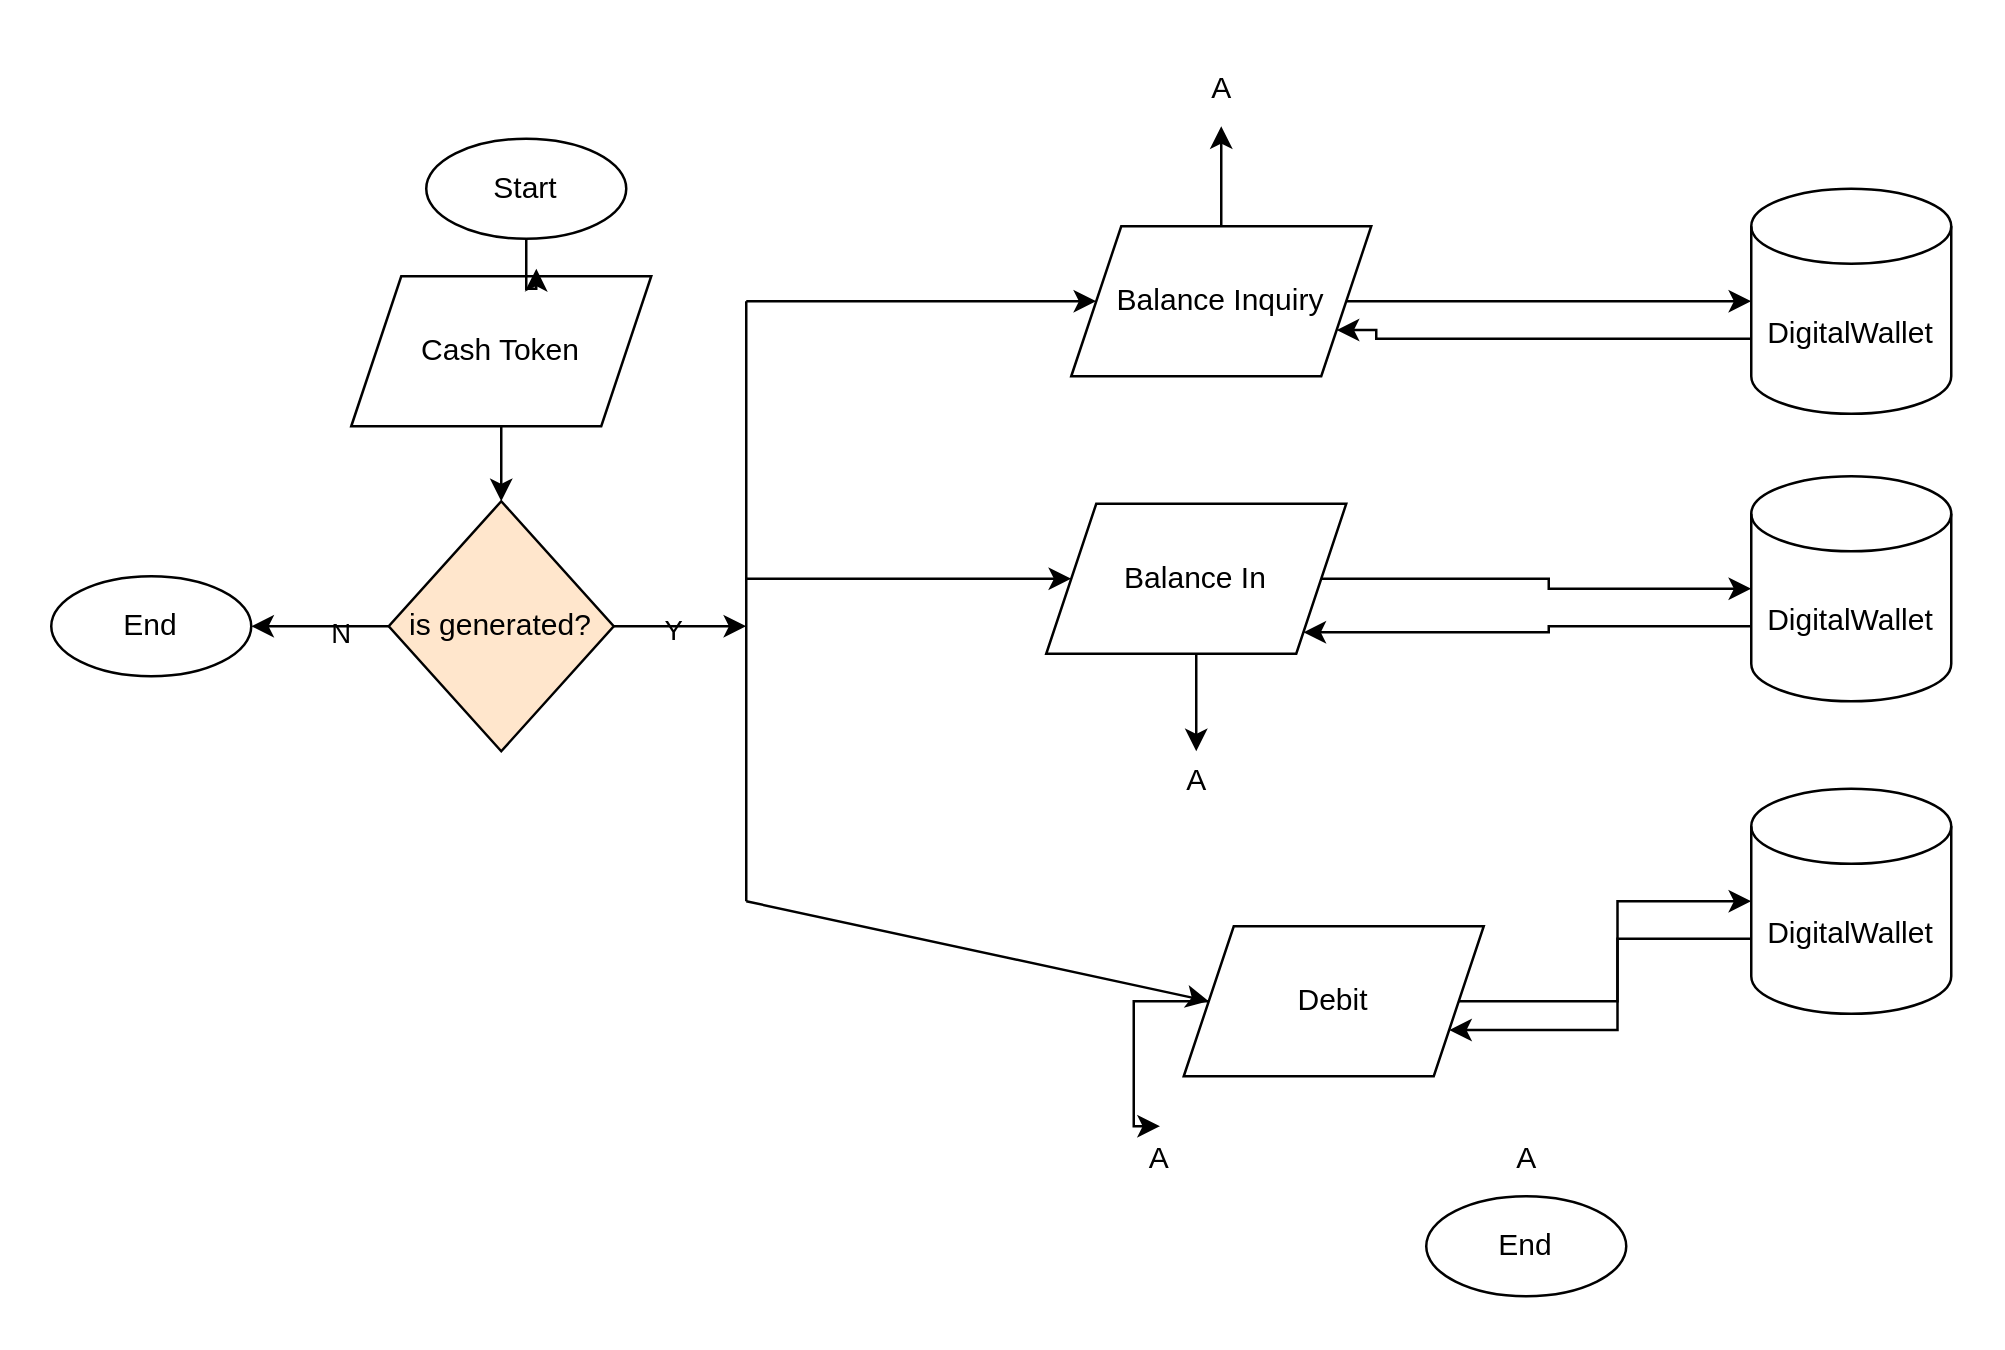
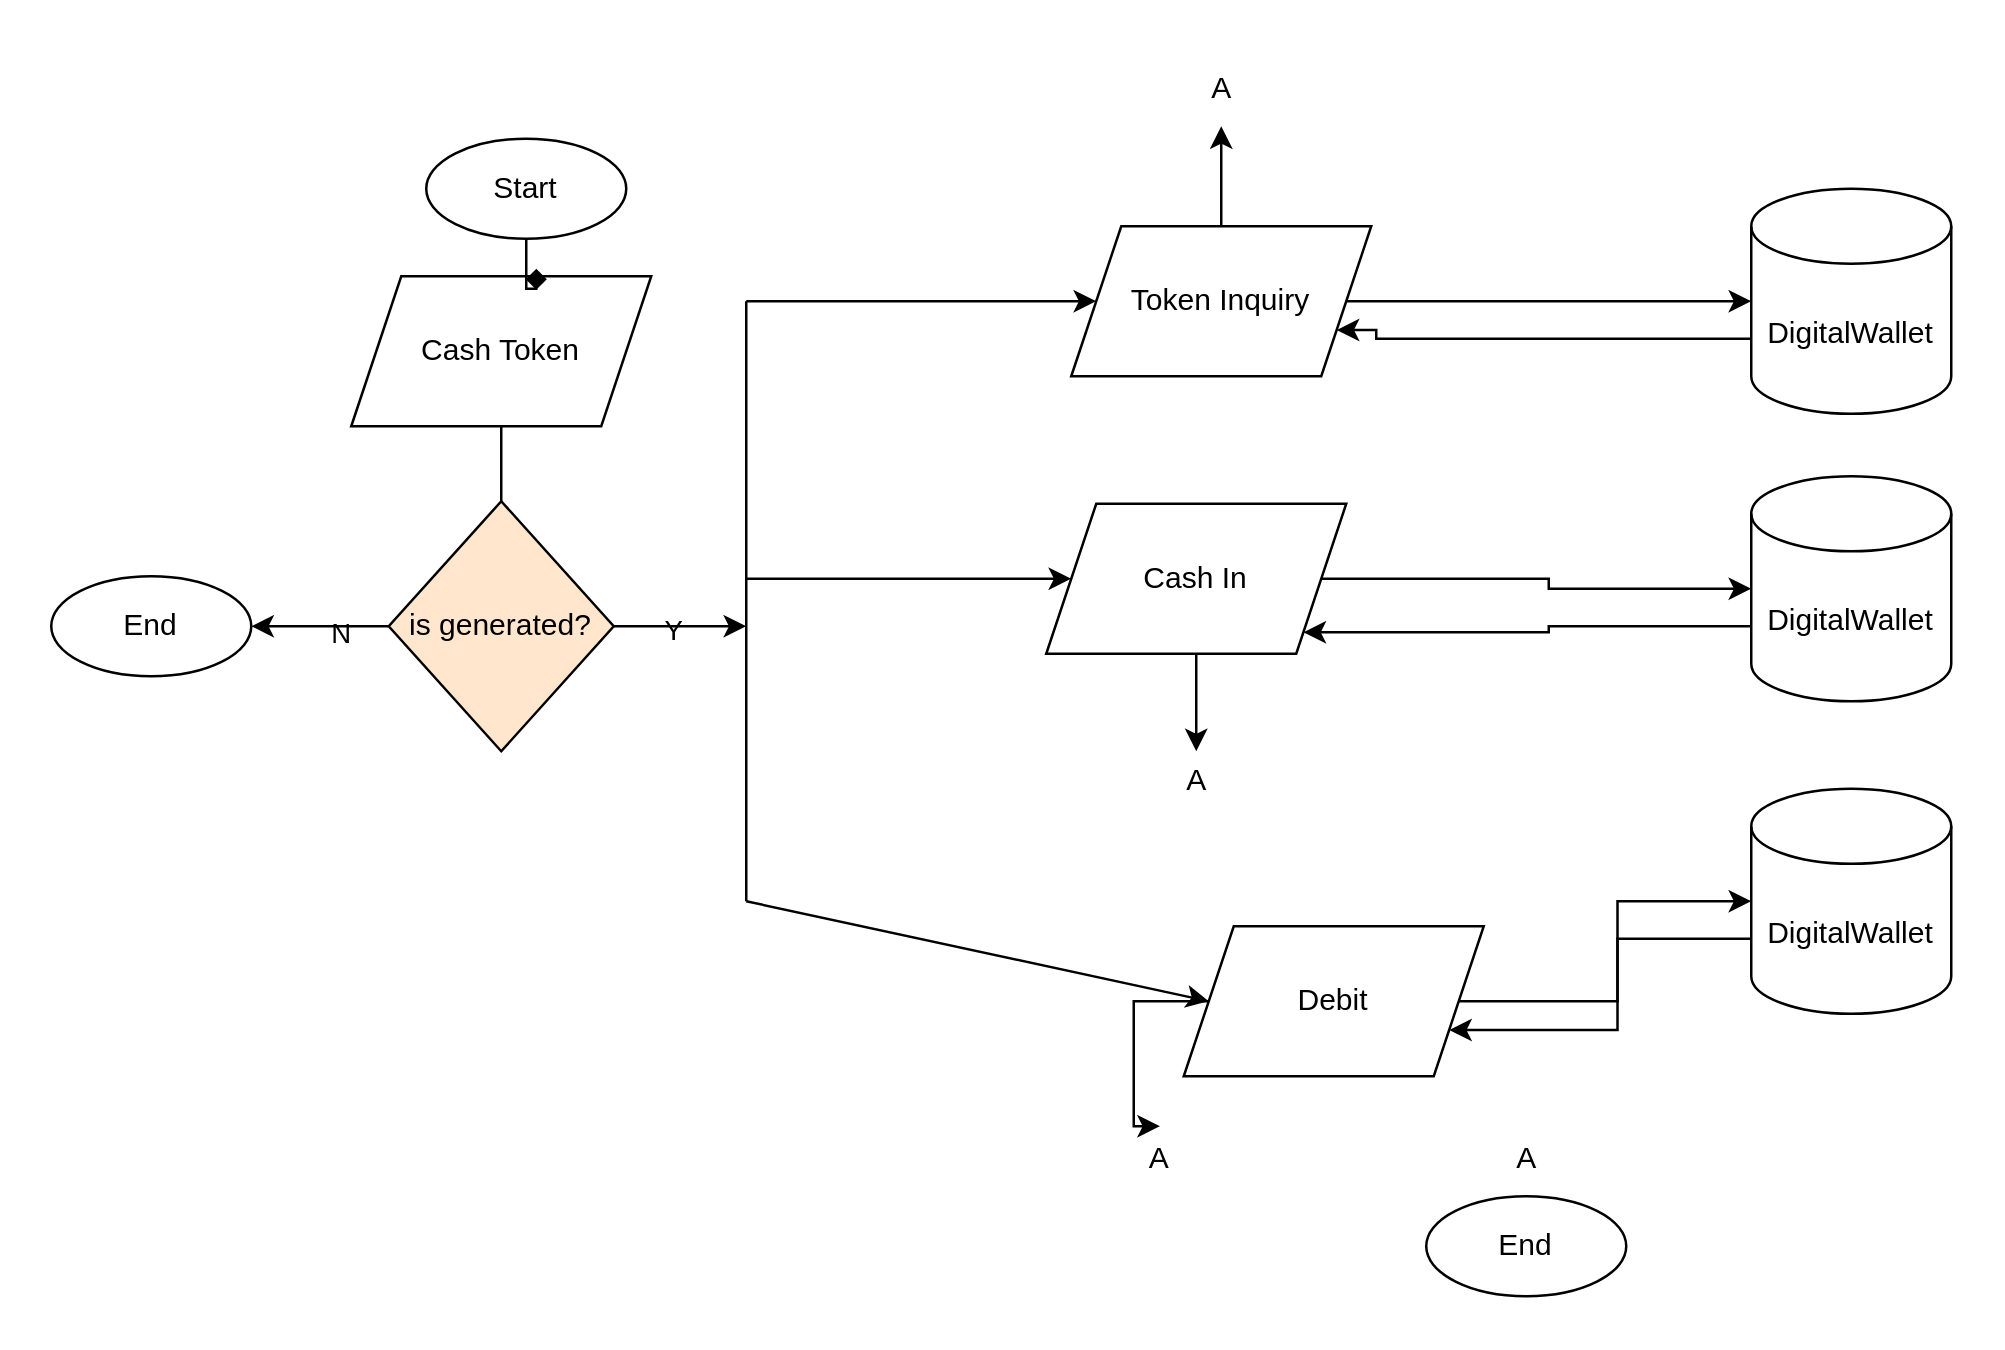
(526, 283) -> (526, 283)
(1221, 301) -> (1221, 301)
(501, 483) -> (501, 490)
(1196, 579) -> (1196, 579)
